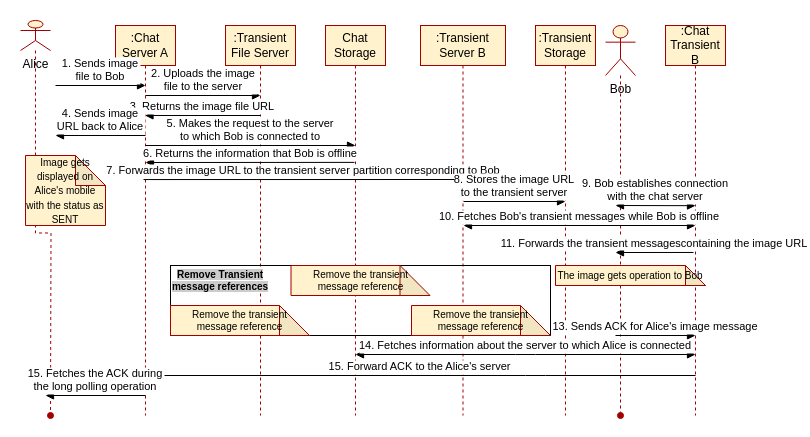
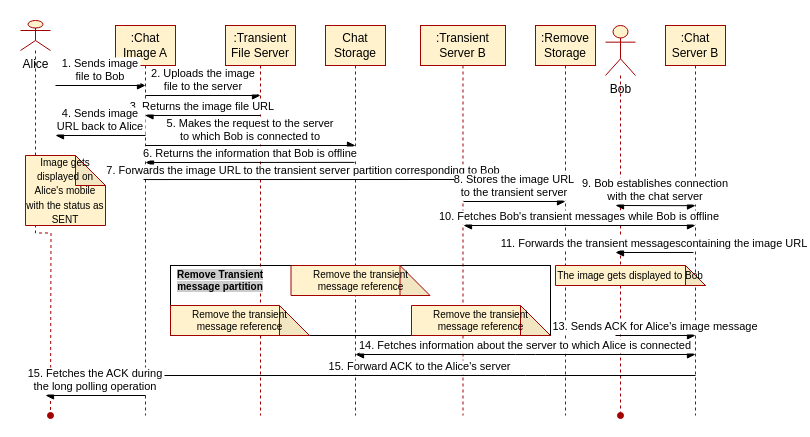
(146, 46) -> (146, 46)
(566, 46) -> (566, 46)
(696, 46) -> (696, 46)
(631, 276) -> (631, 276)
(221, 281) -> (221, 281)
